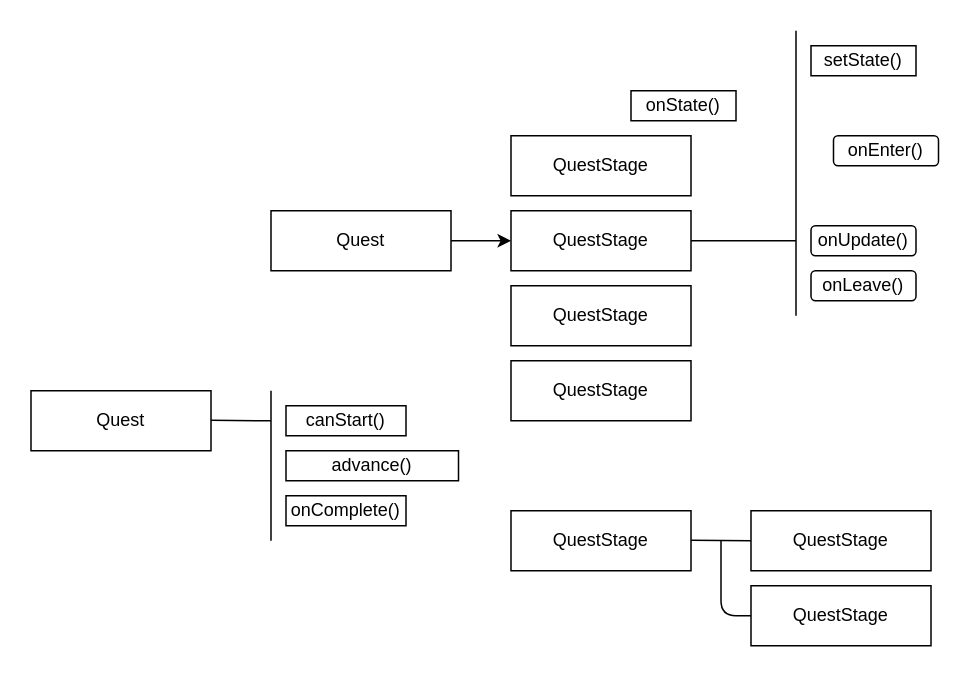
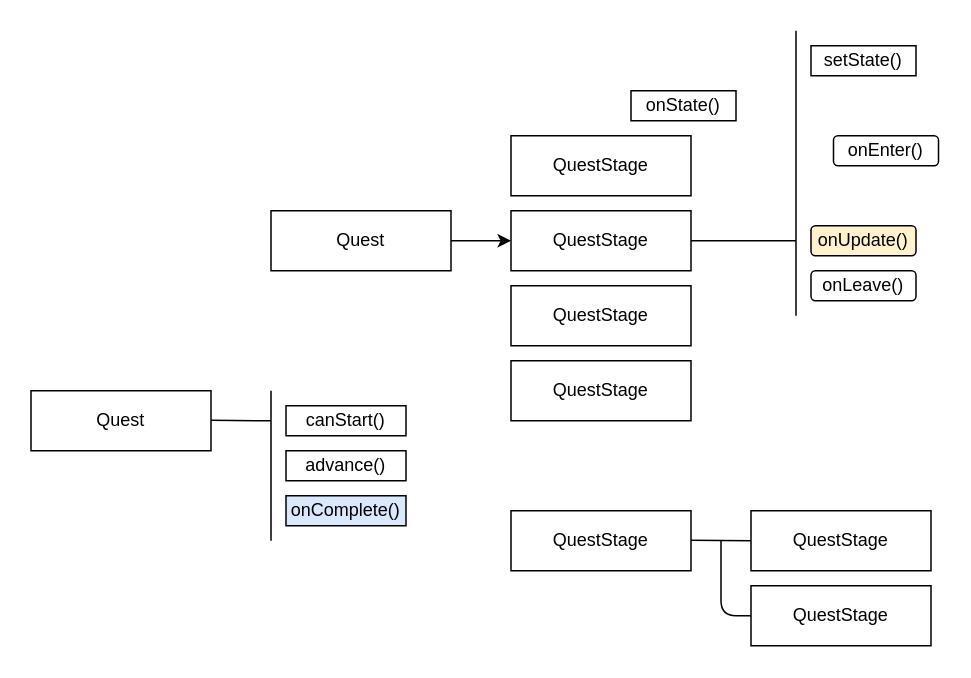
(863, 241) -> (863, 241)
(372, 466) -> (346, 466)
(346, 511) -> (346, 511)
